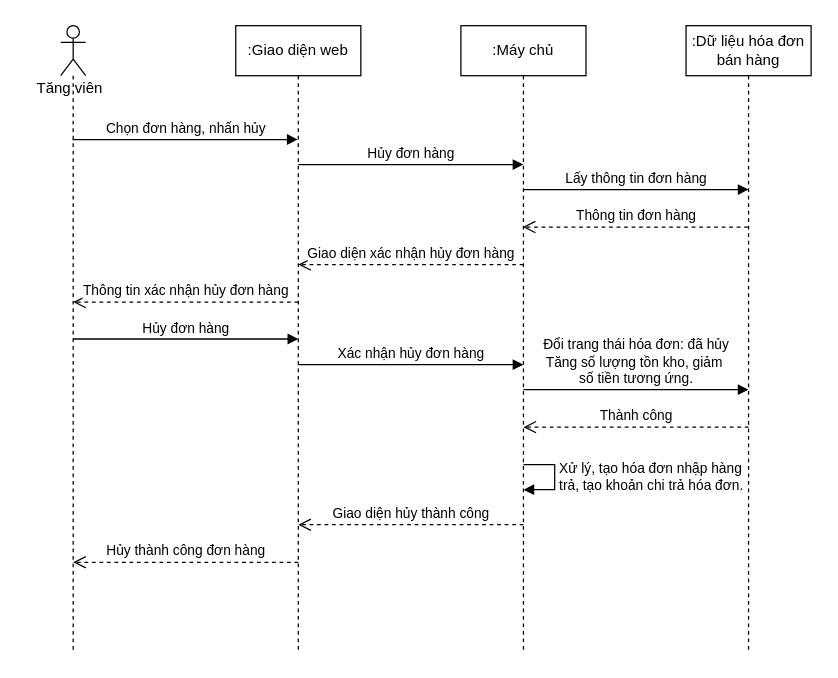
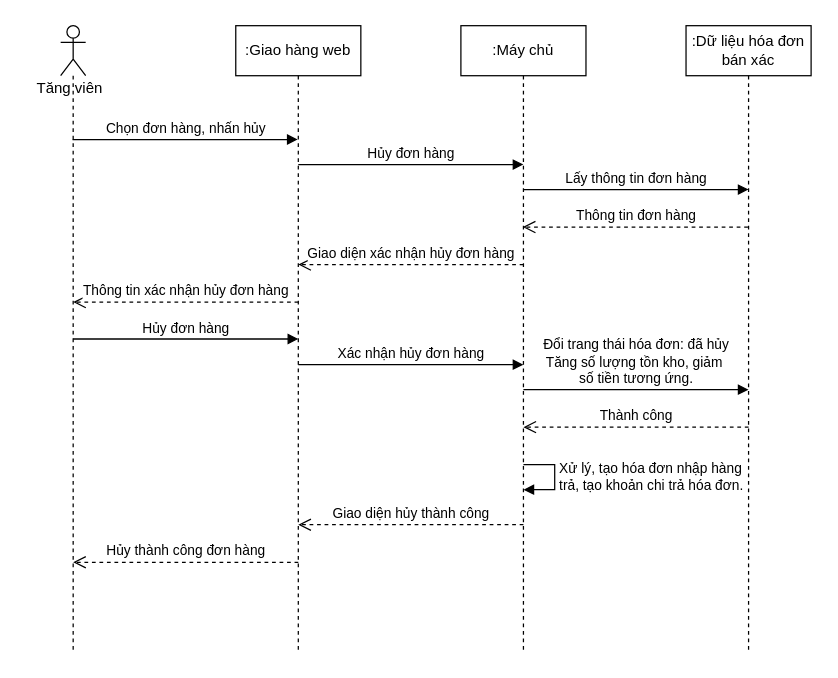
(298, 51) -> (298, 51)
(748, 51) -> (748, 51)
